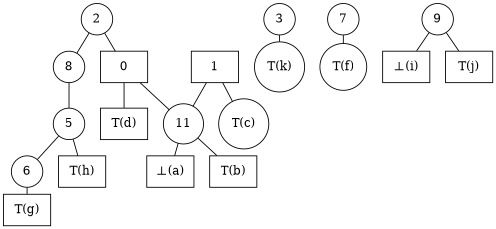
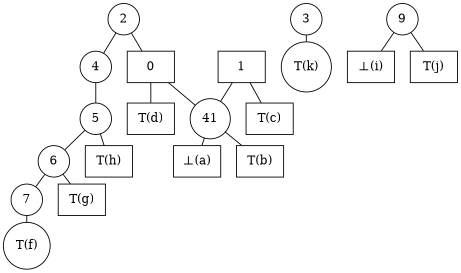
(69, 67) -> (96, 67)
(183, 124) -> (210, 119)
(244, 124) -> (270, 119)
none -> (40, 181)
